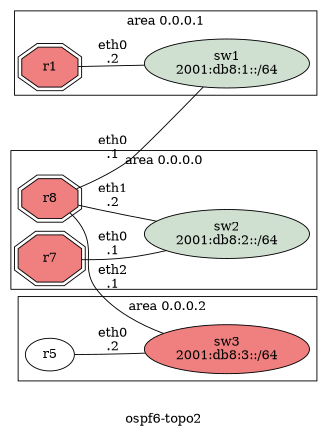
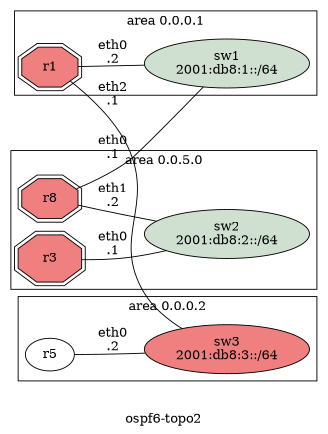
(164, 161) -> (164, 161)
(50, 258) -> (50, 258)
(92, 281) -> (137, 203)
